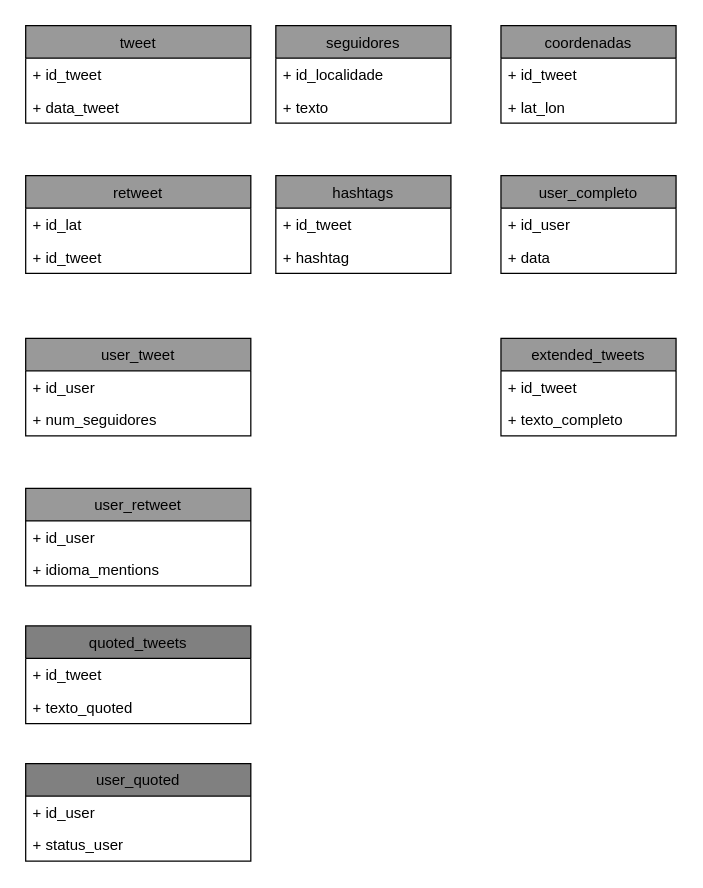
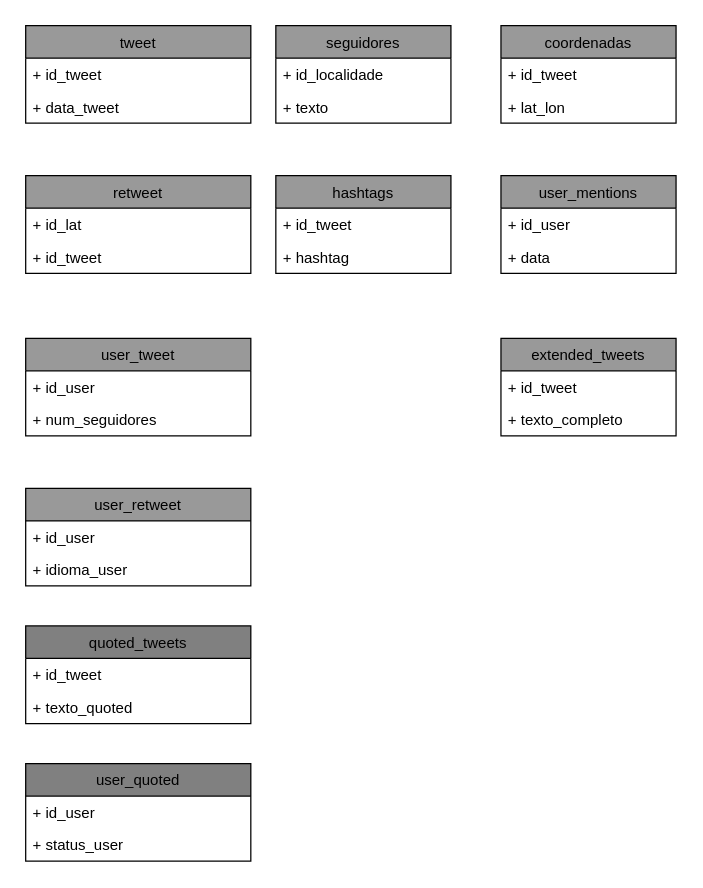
(588, 193) -> (588, 193)
(96, 570) -> (81, 570)
